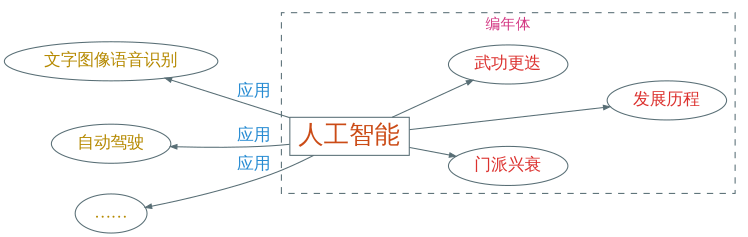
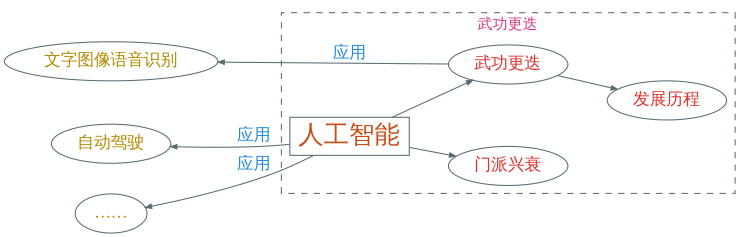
(508, 25) -> (508, 25)
(231, 99) -> (336, 63)
(506, 119) -> (584, 82)
